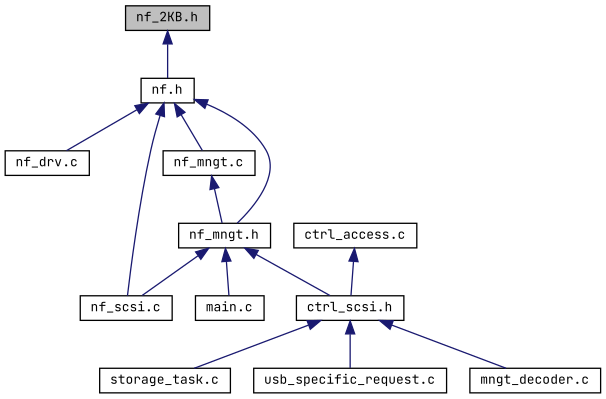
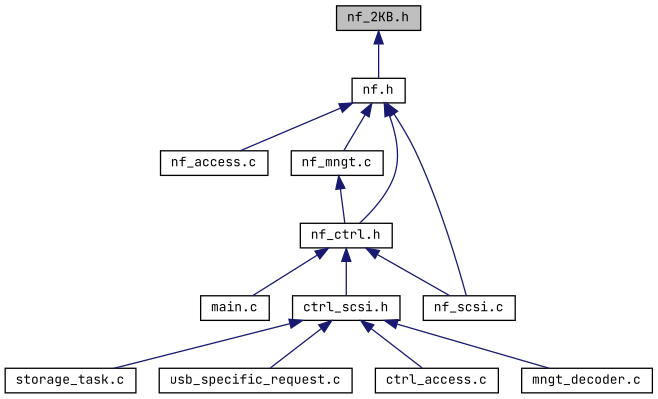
(47, 163) -> (214, 163)
(225, 236) -> (346, 236)
(352, 278) -> (397, 348)
